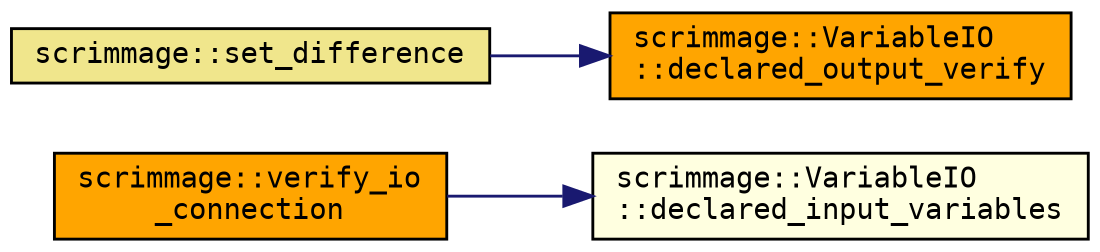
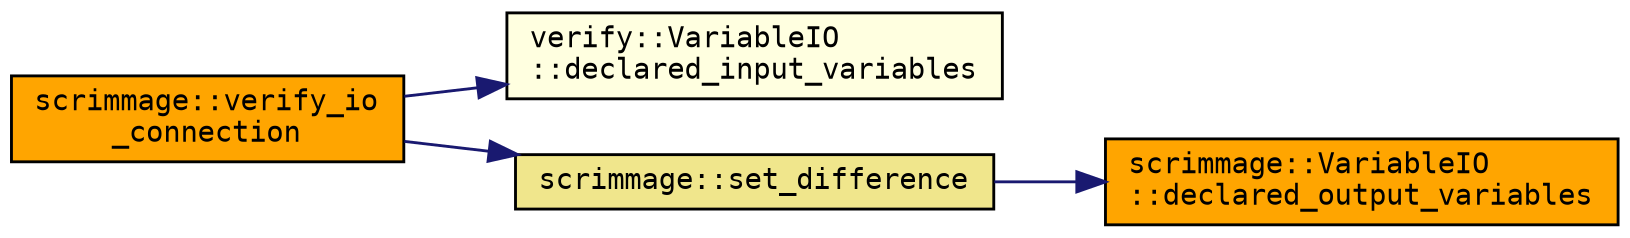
(841, 56) -> (1362, 182)
none -> (447, 146)
(841, 196) -> (755, 56)
